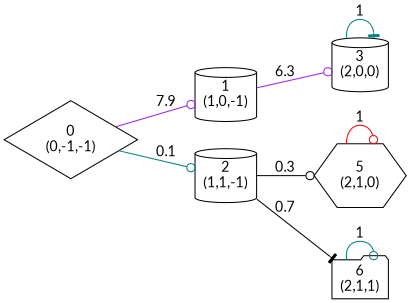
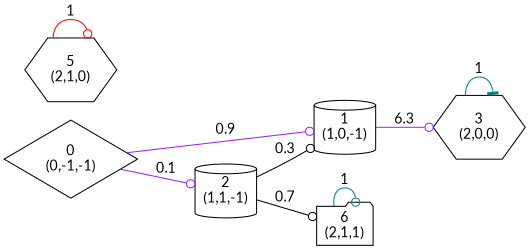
(360, 65) -> (479, 127)
(166, 102) -> (226, 130)
(153, 159) -> (154, 176)
(281, 176) -> (282, 164)
(293, 228) -> (282, 208)
